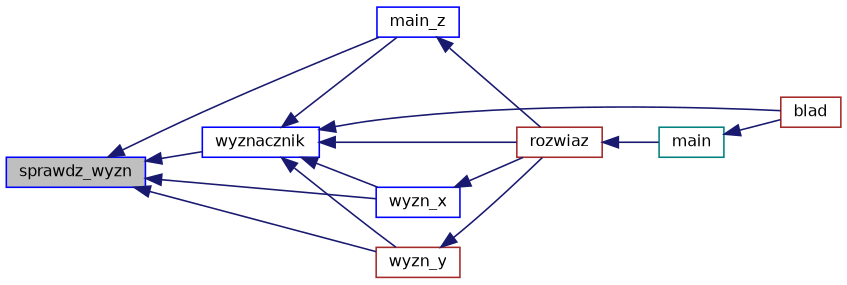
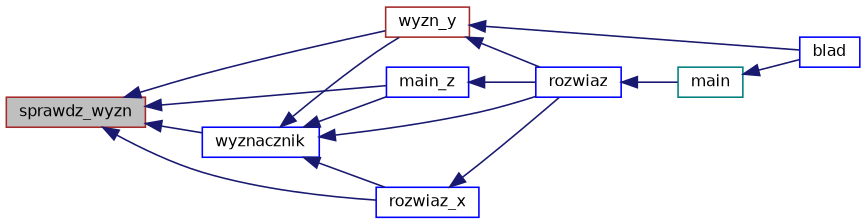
(557, 108) -> (643, 38)
(811, 112) -> (830, 52)
(560, 142) -> (578, 82)
(76, 172) -> (76, 112)
(418, 202) -> (428, 202)
